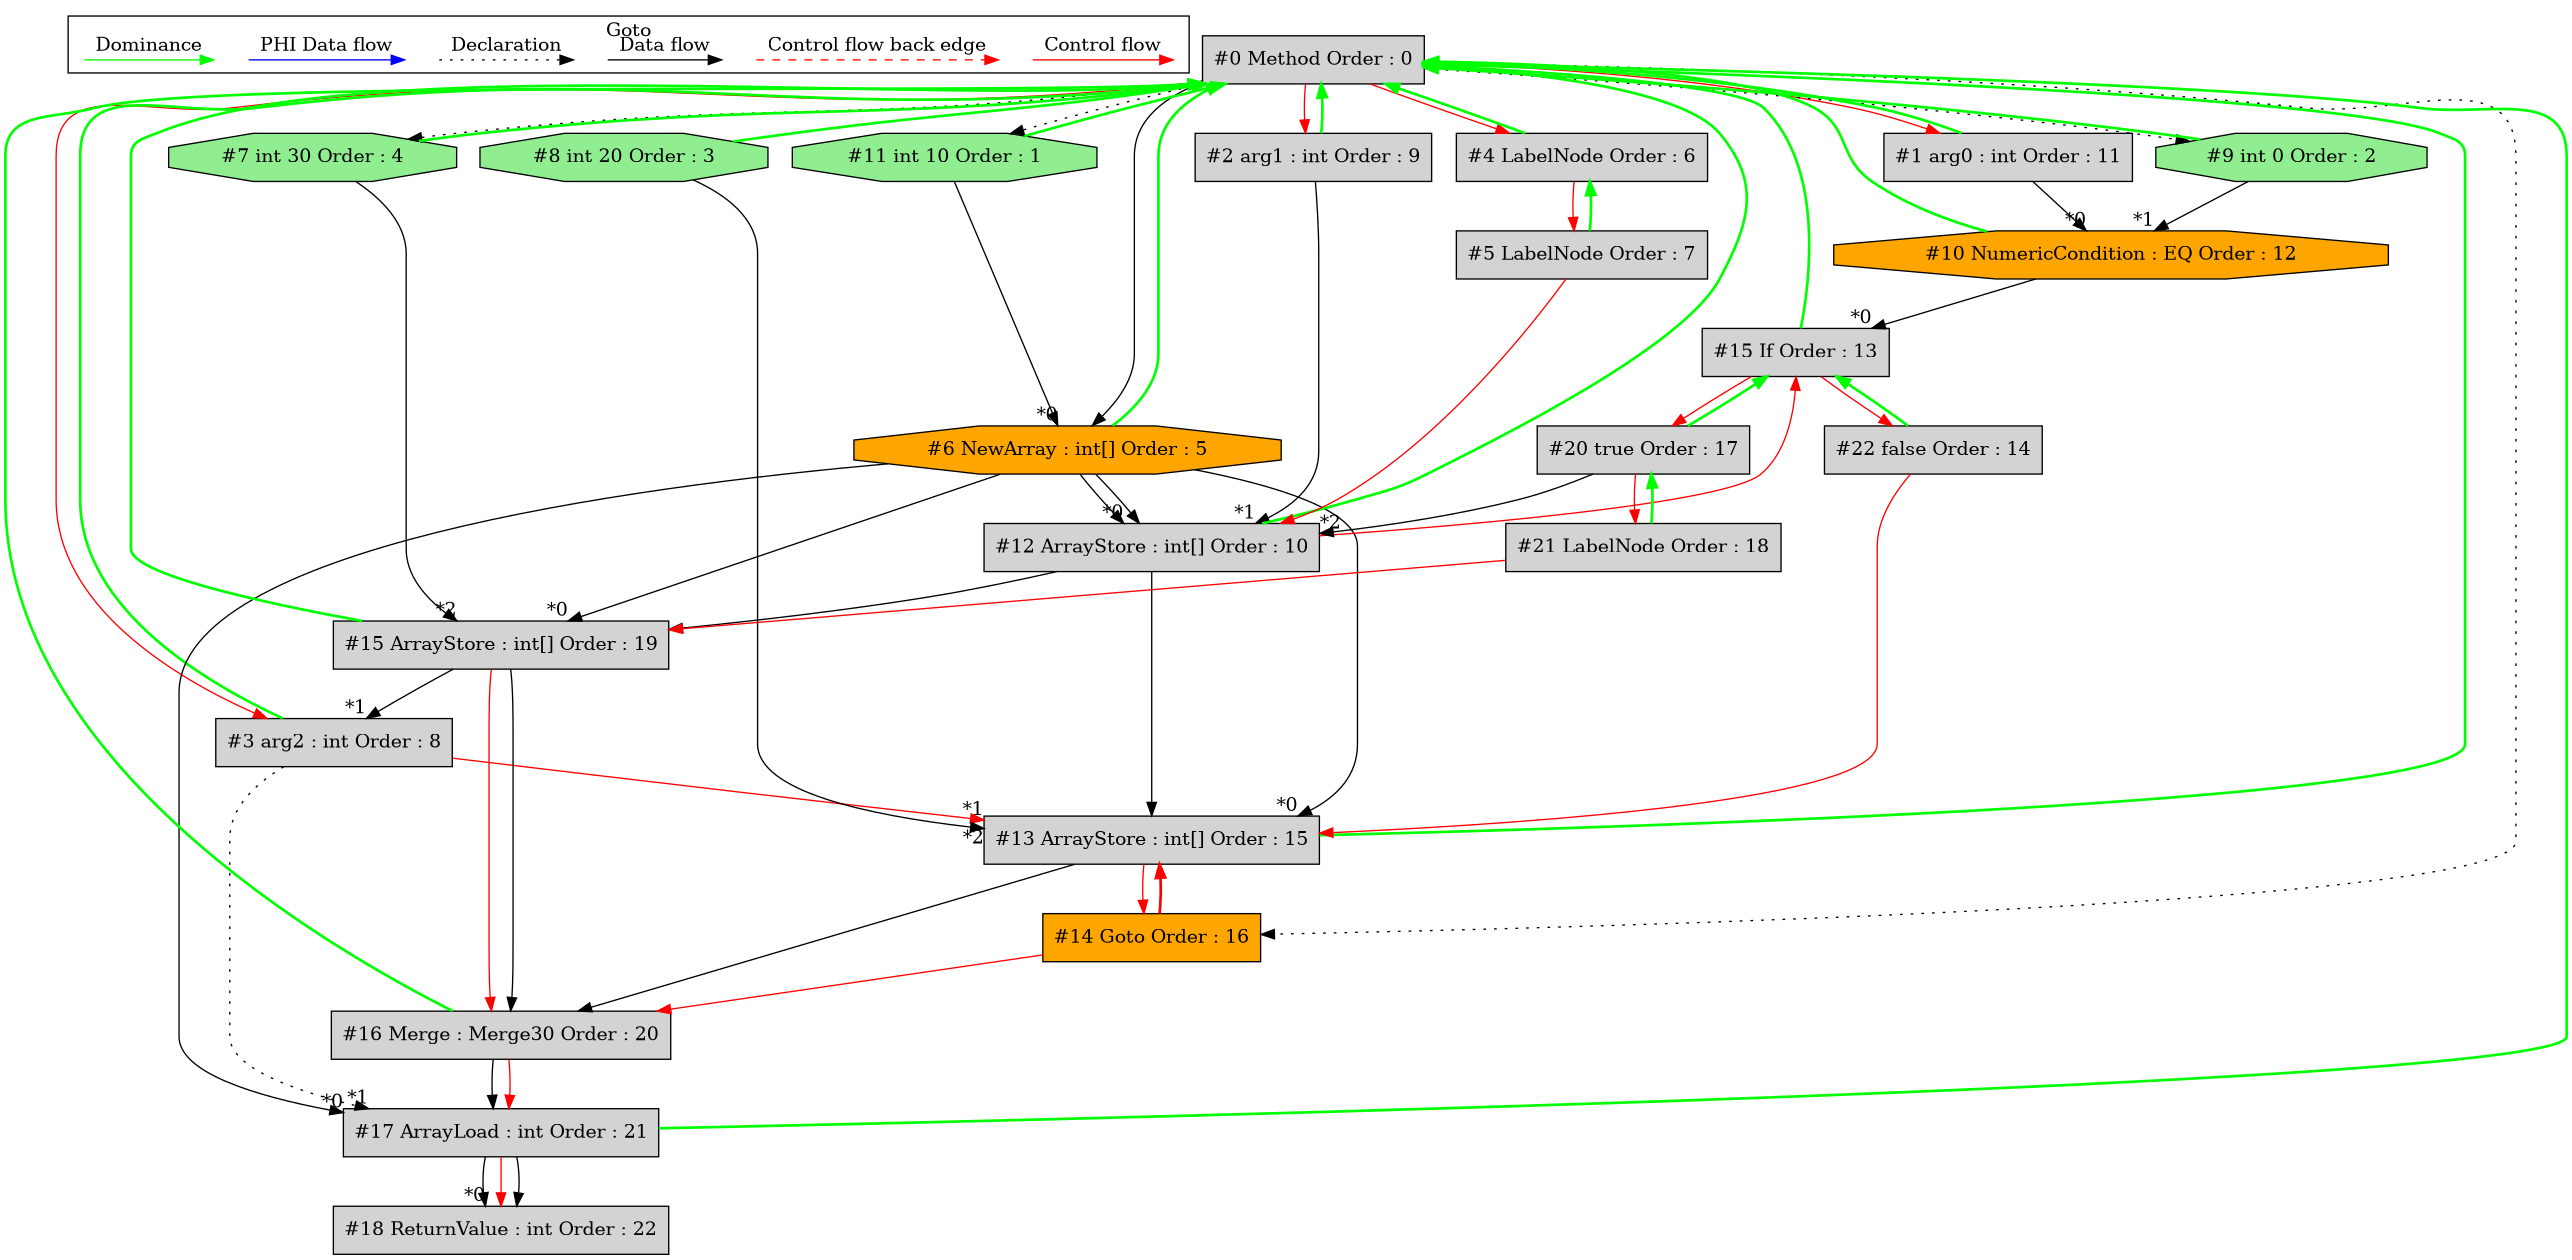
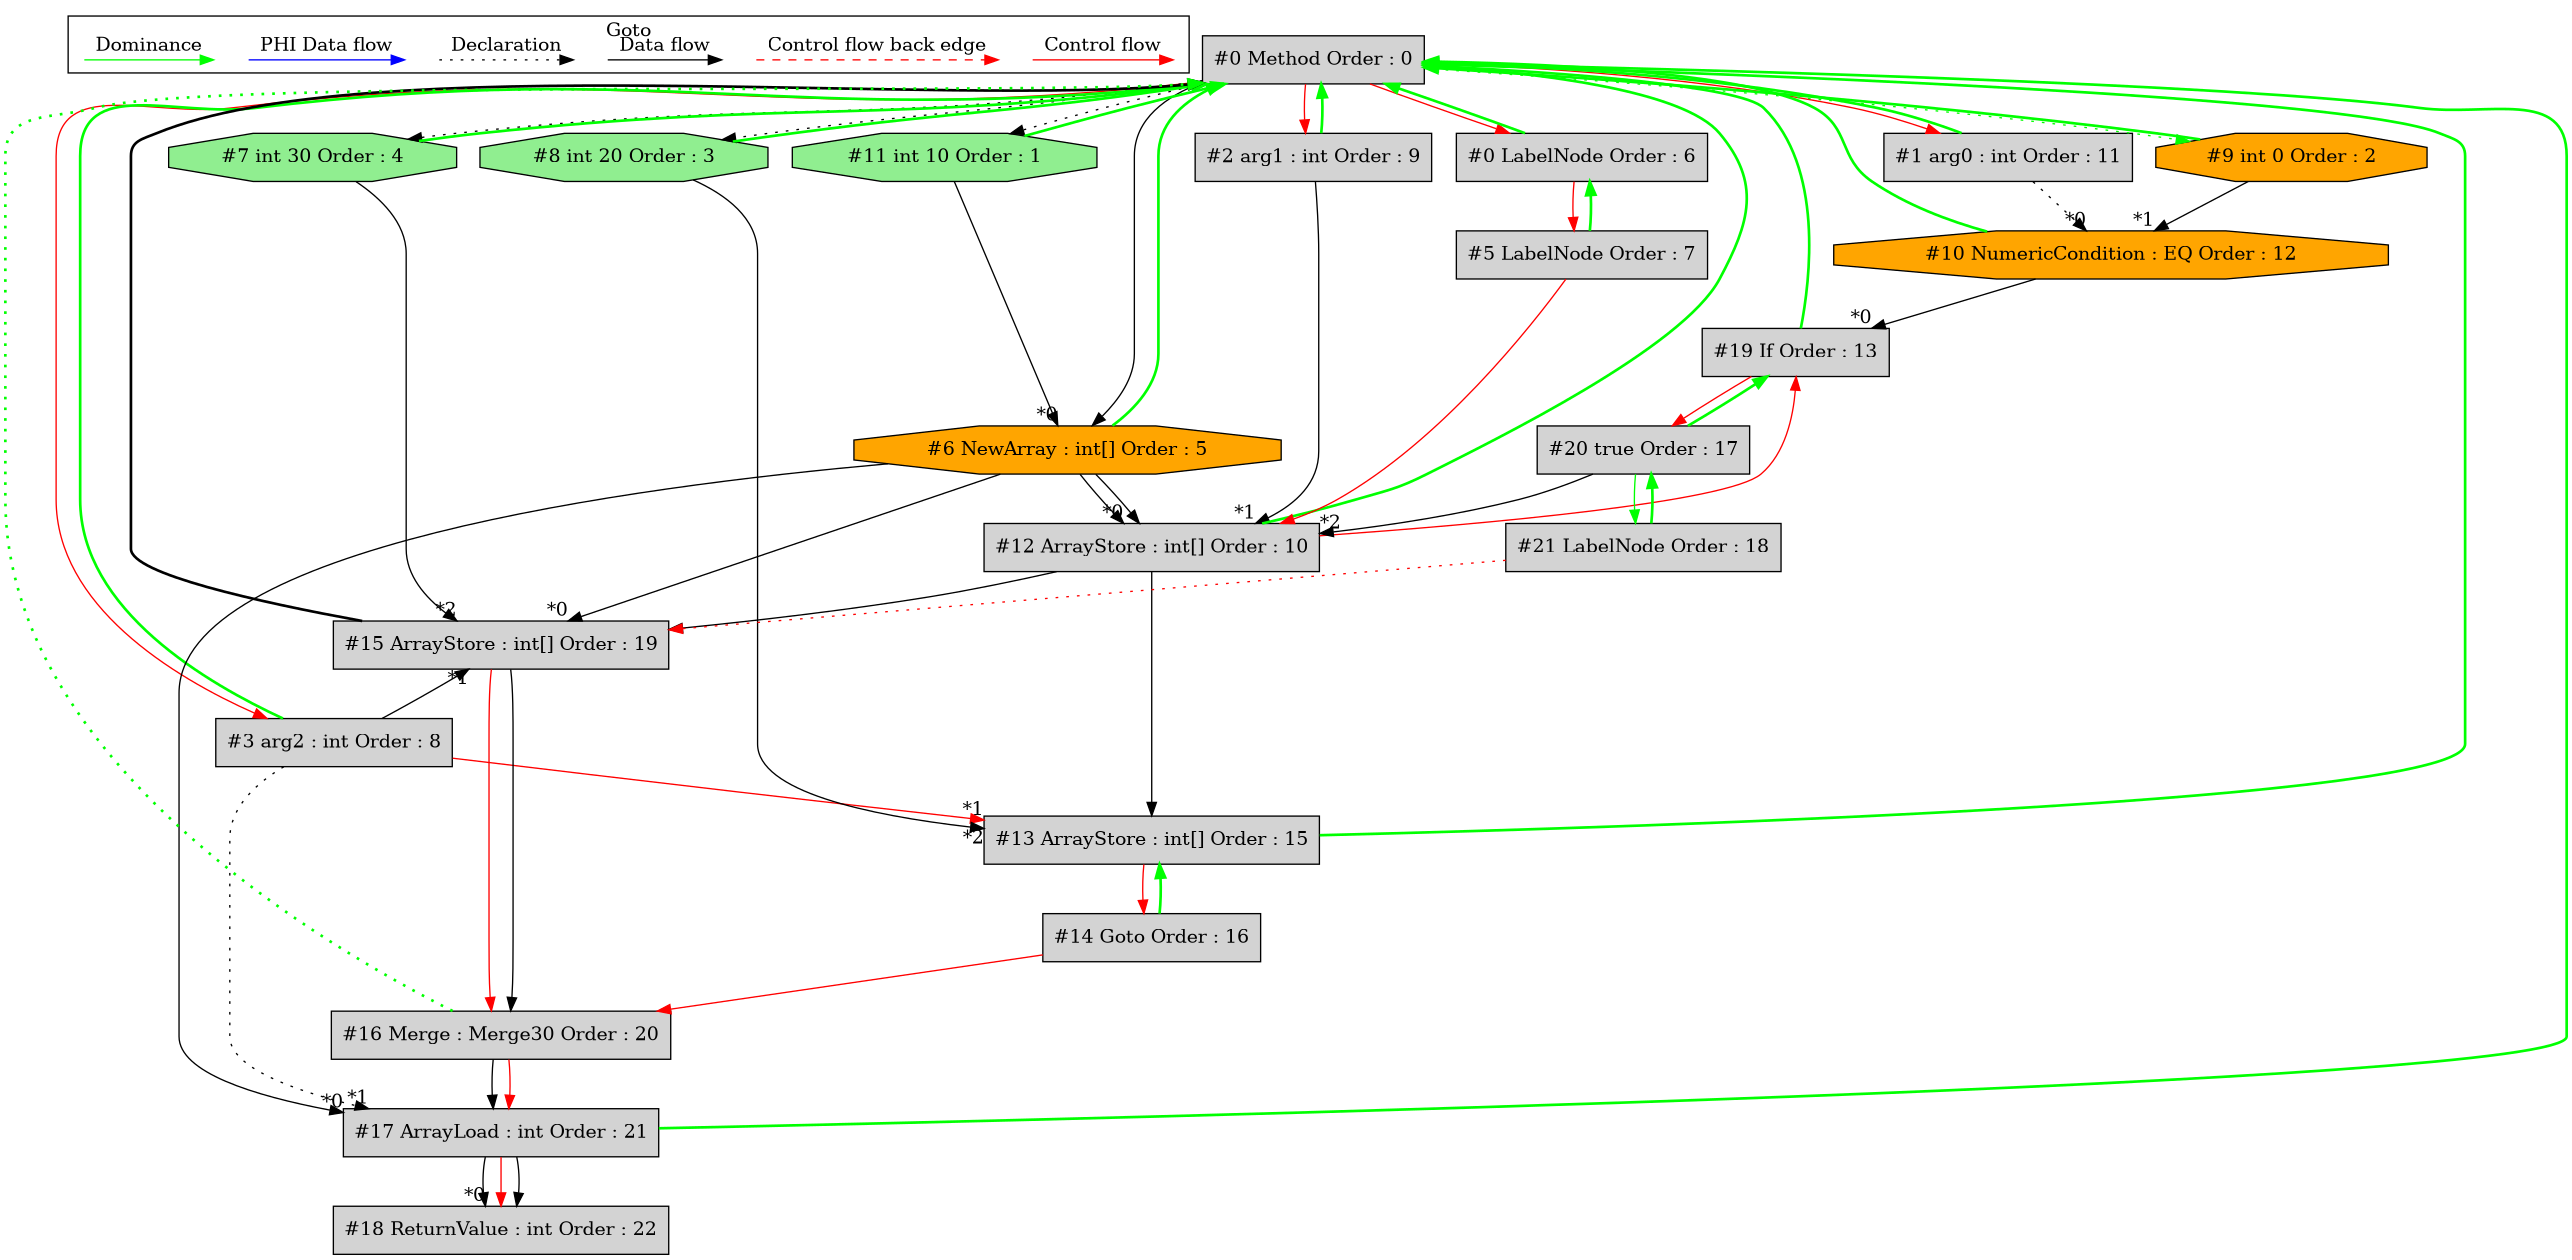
(1801, 98) -> (1801, 98)
(59, 115) -> (59, 115)
(206, 120) -> (206, 120)
(1582, 157) -> (1582, 157)
(2291, 157) -> (2291, 157)
(2055, 202) -> (2055, 202)
(1796, 352) -> (1796, 352)
(1933, 450) -> none
(1634, 492) -> (1634, 492)
(2516, 560) -> (969, 111)
(1094, 594) -> (1094, 594)
(1357, 594) -> none
(415, 690) -> (420, 698)
(1161, 896) -> (1161, 896)
(833, 936) -> none
(1152, 938) -> (1152, 938)
